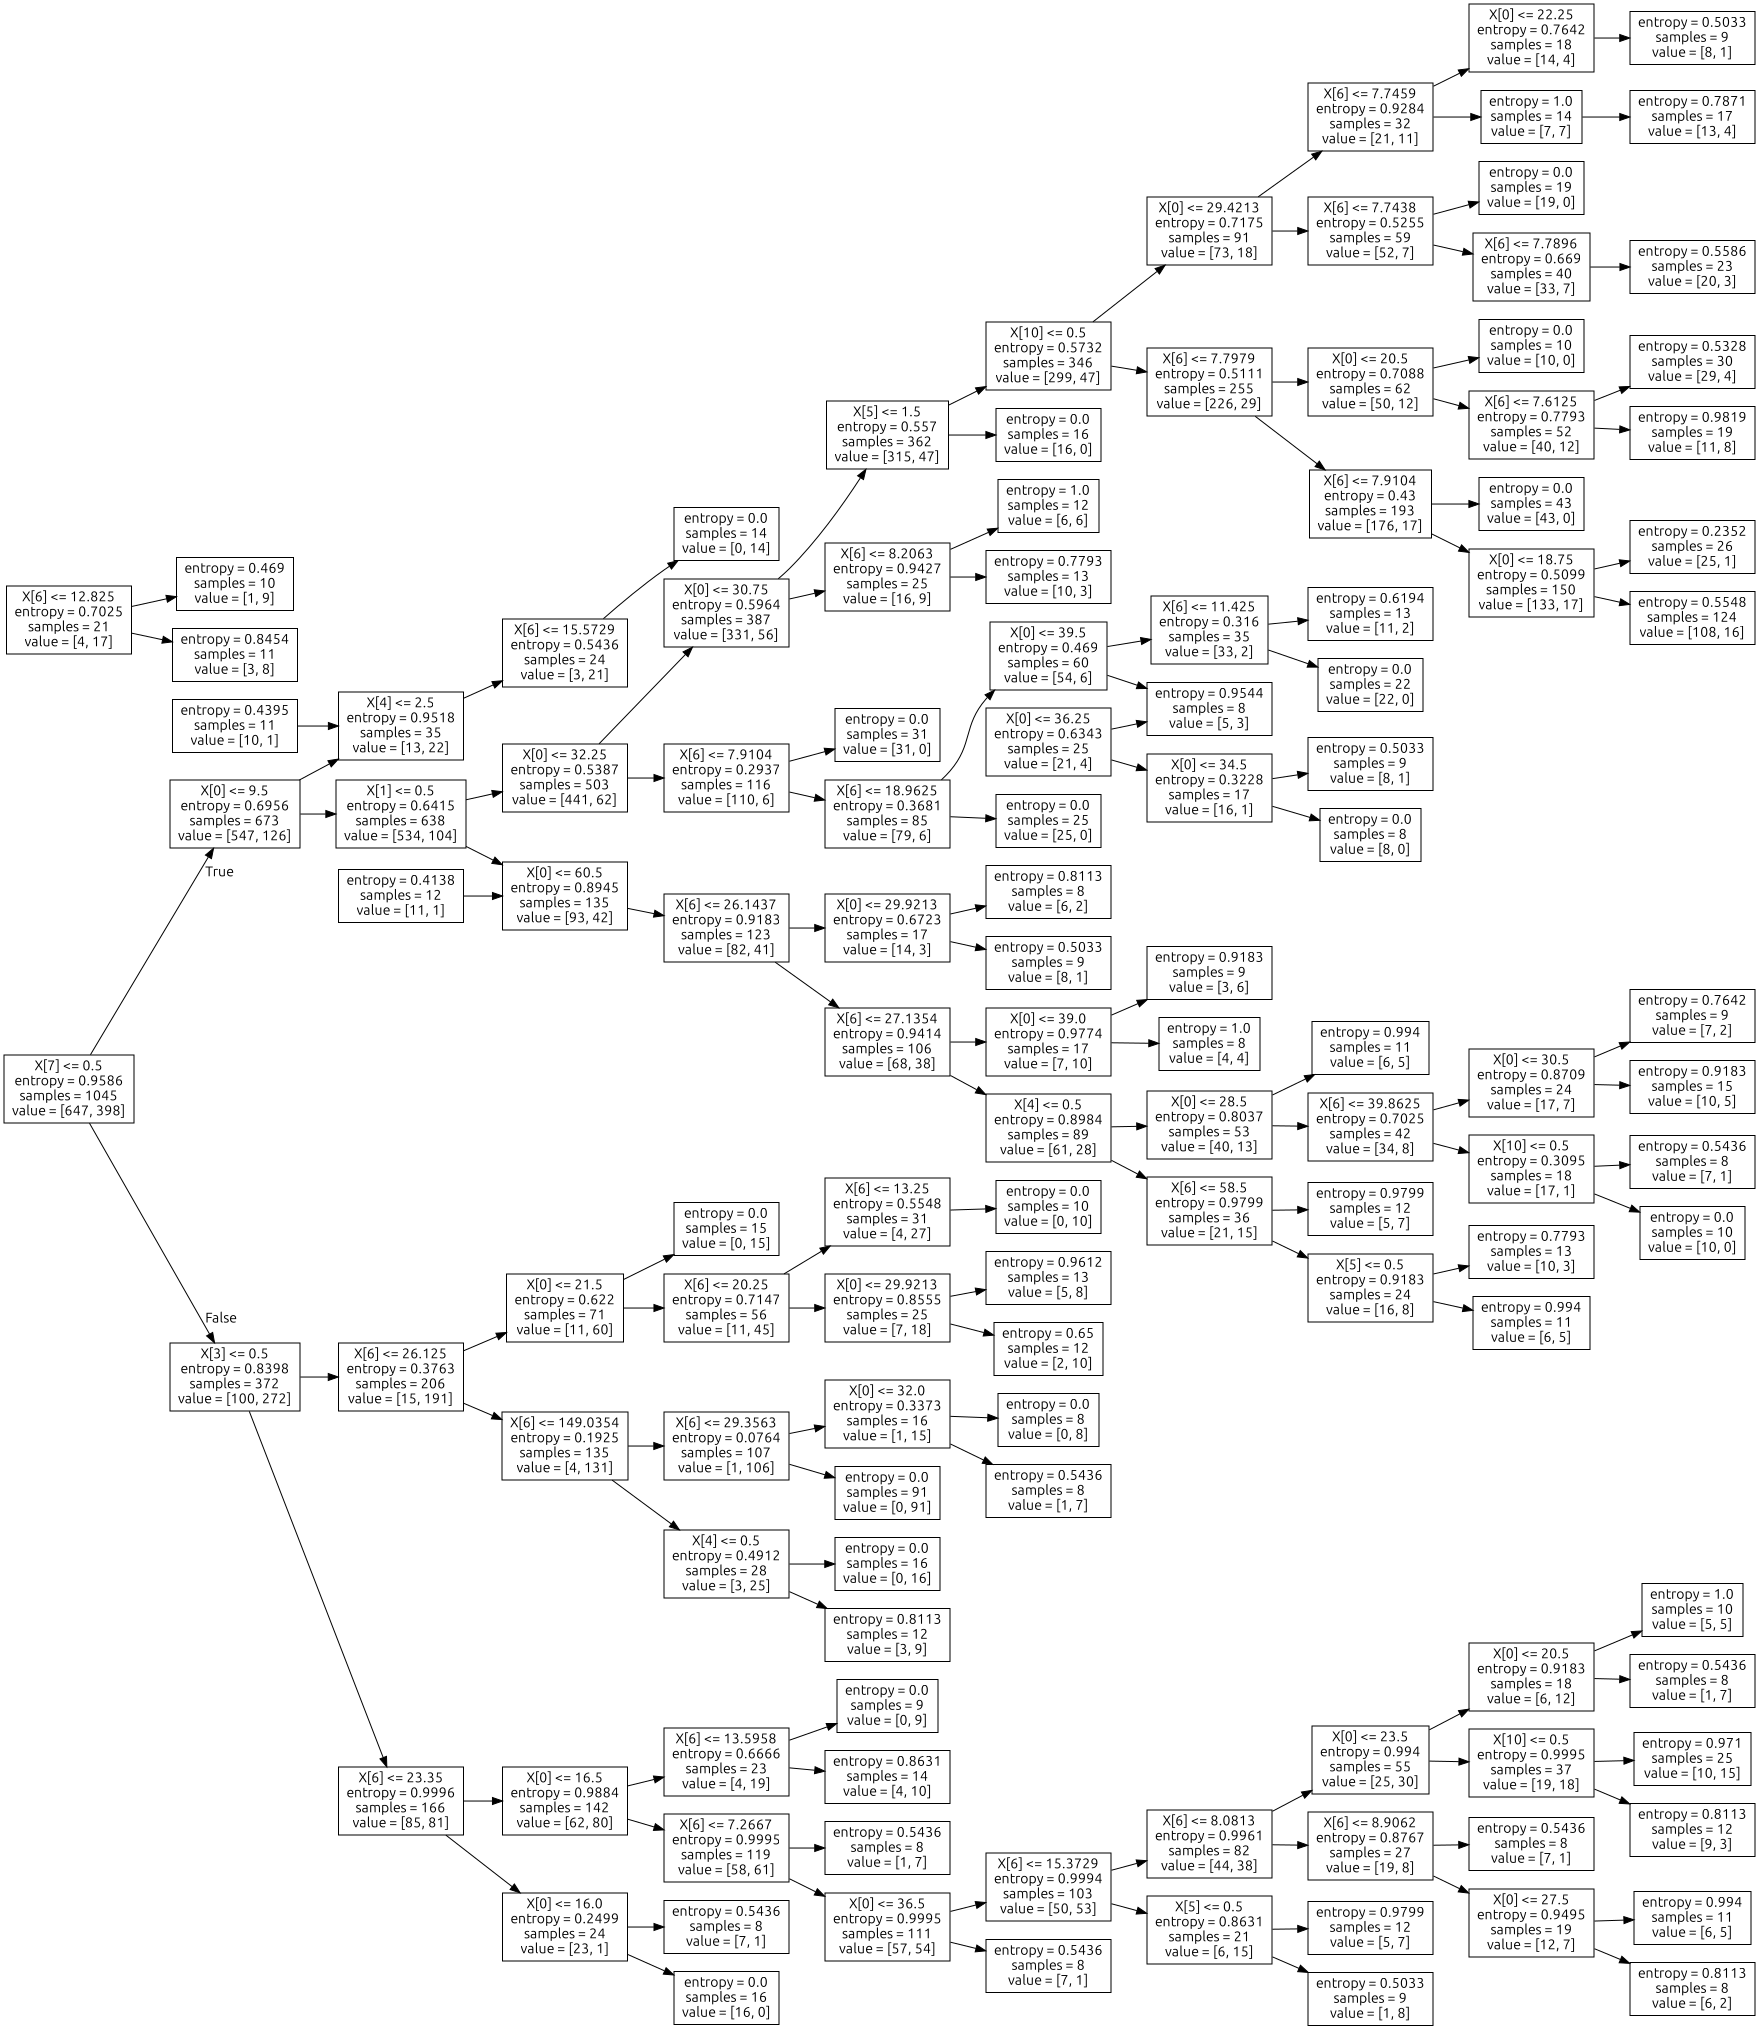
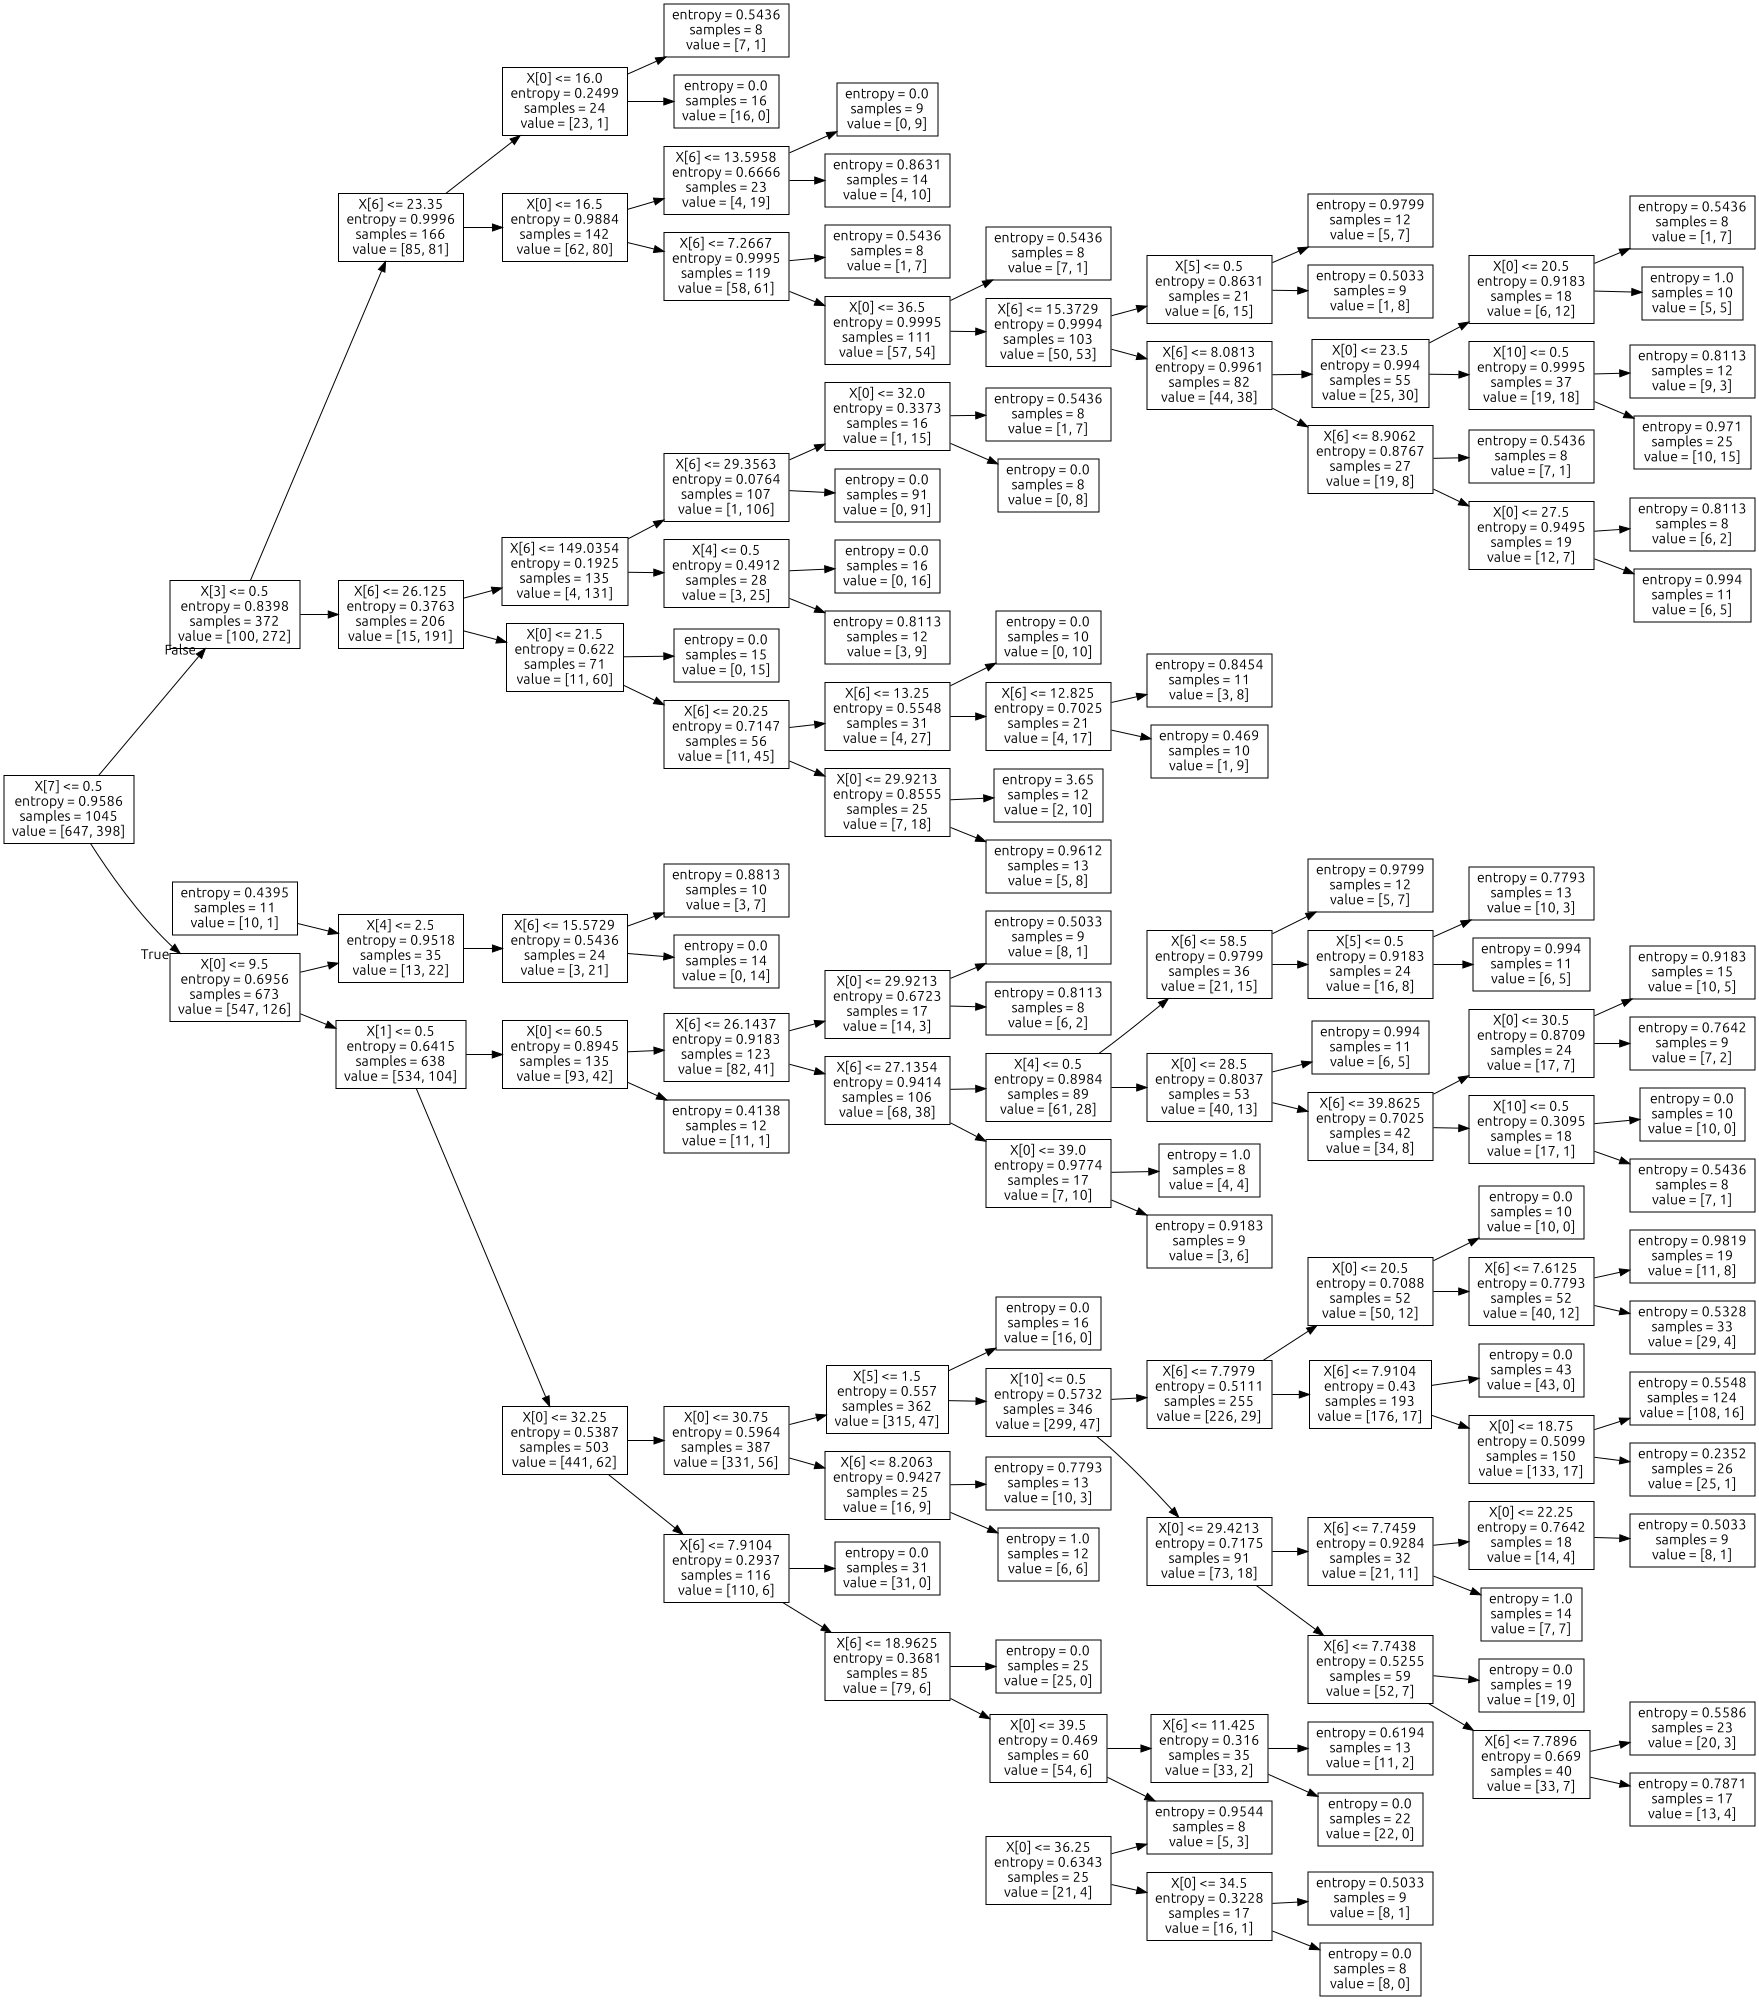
(1601, 117) -> (1605, 1781)
(1692, 362) -> (1692, 1328)
(1370, 382) -> (1370, 1292)
none -> (963, 716)
none -> (726, 890)
(478, 896) -> (642, 1089)
(1048, 1349) -> (1048, 796)
